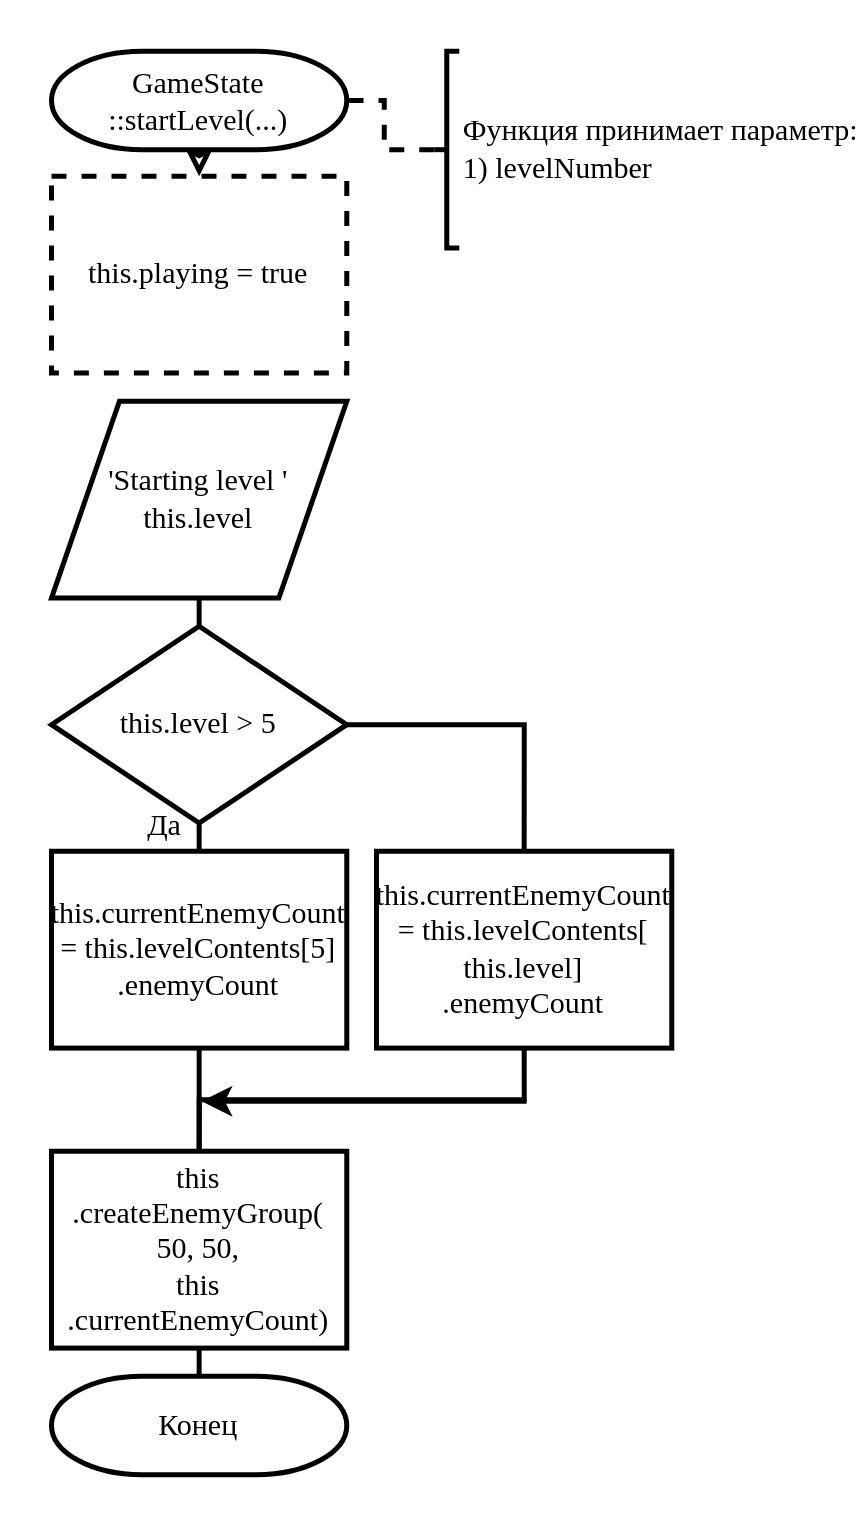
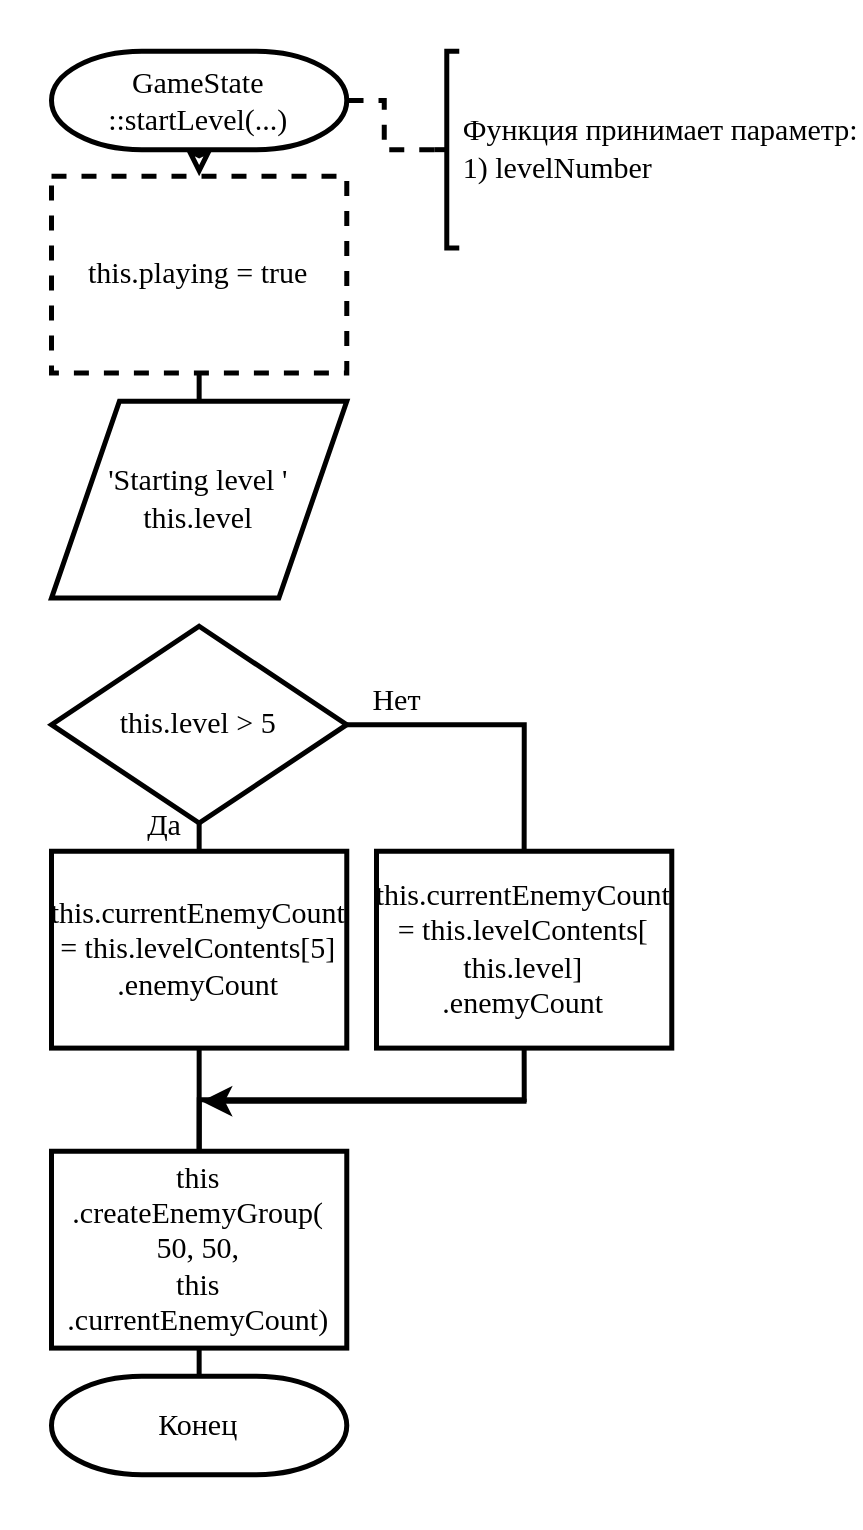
none -> (199, 387)
(199, 612) -> none
none -> (397, 701)
